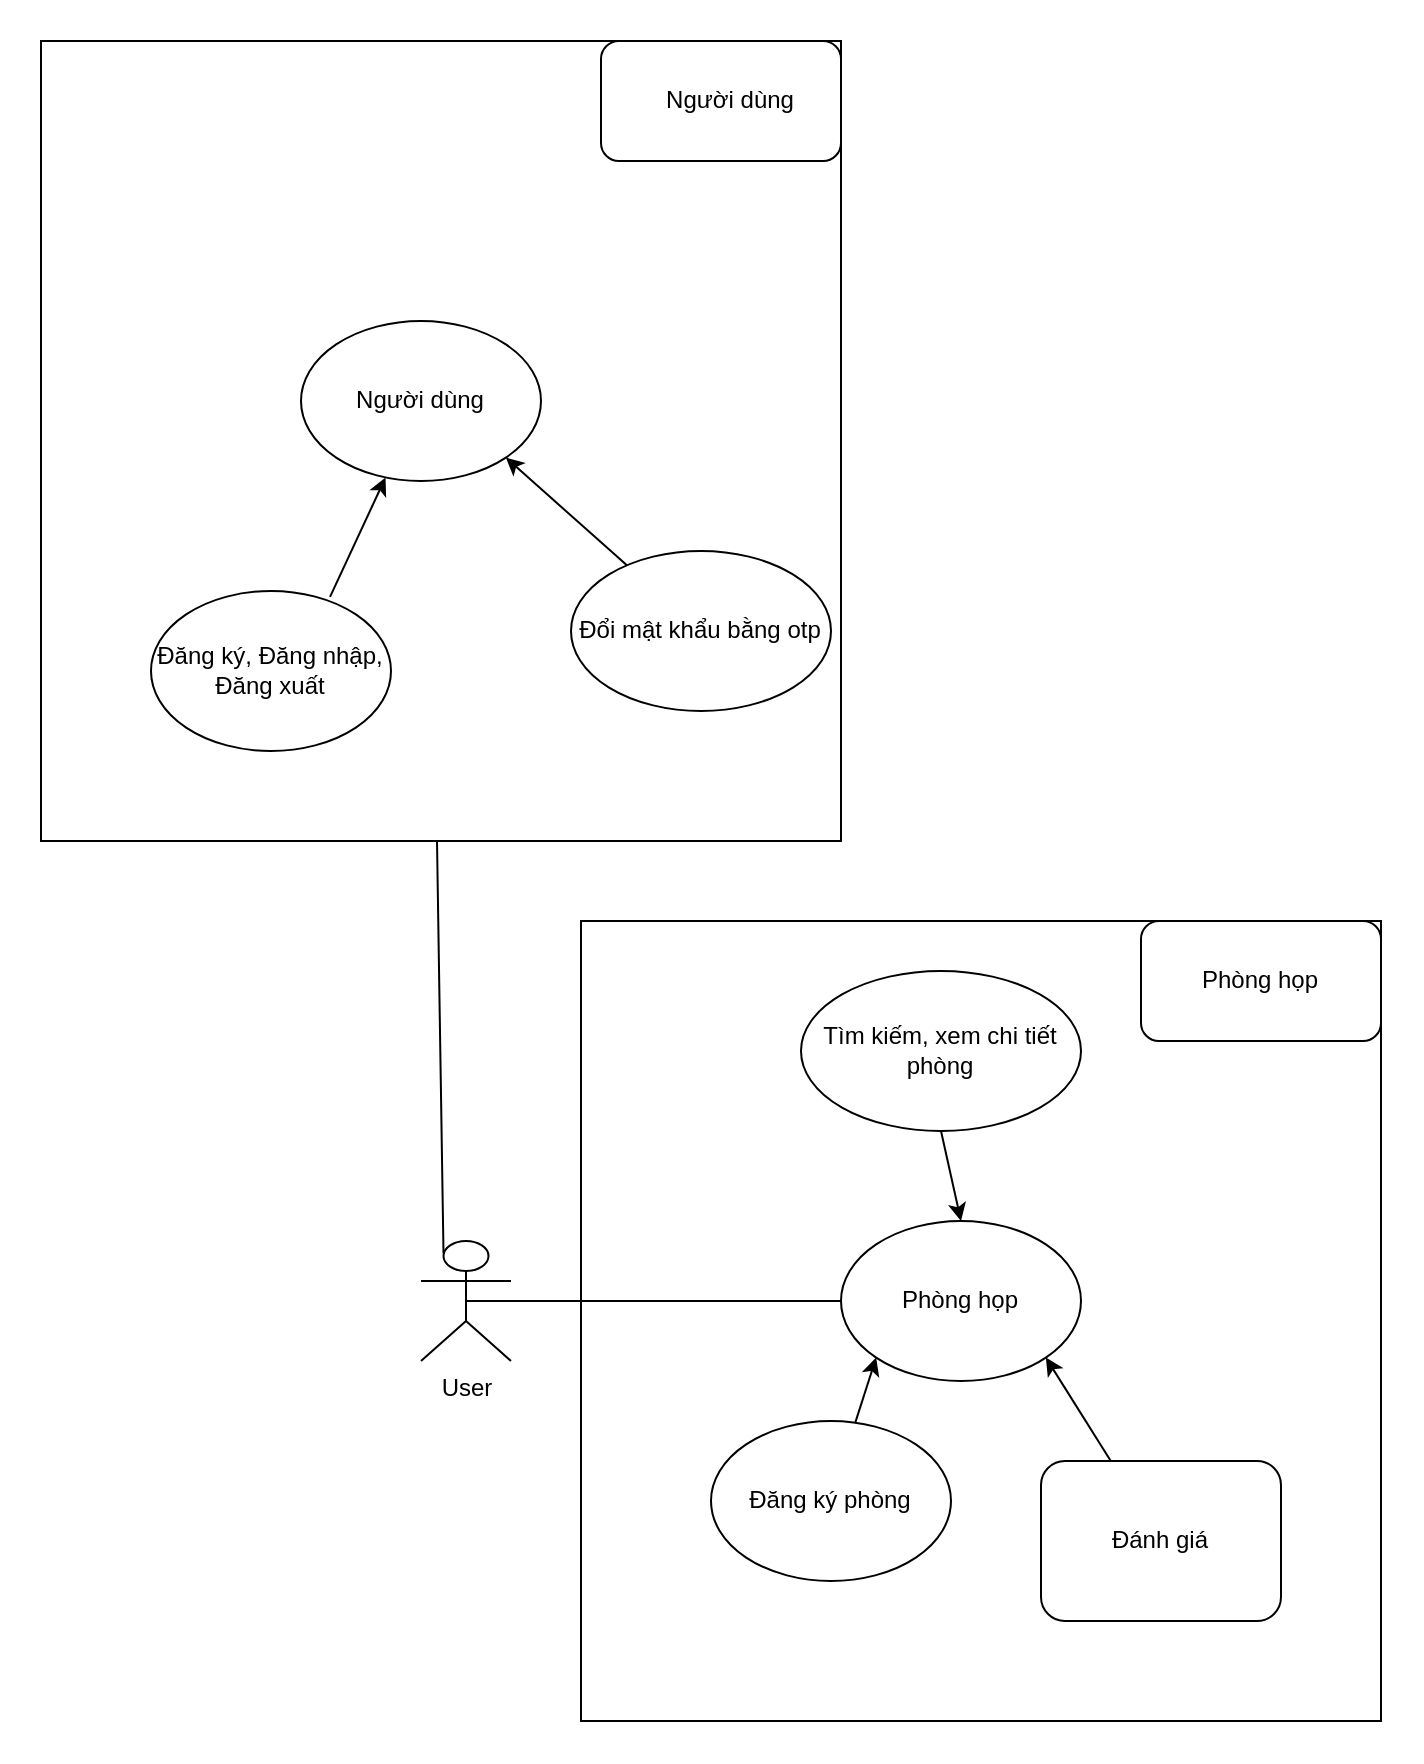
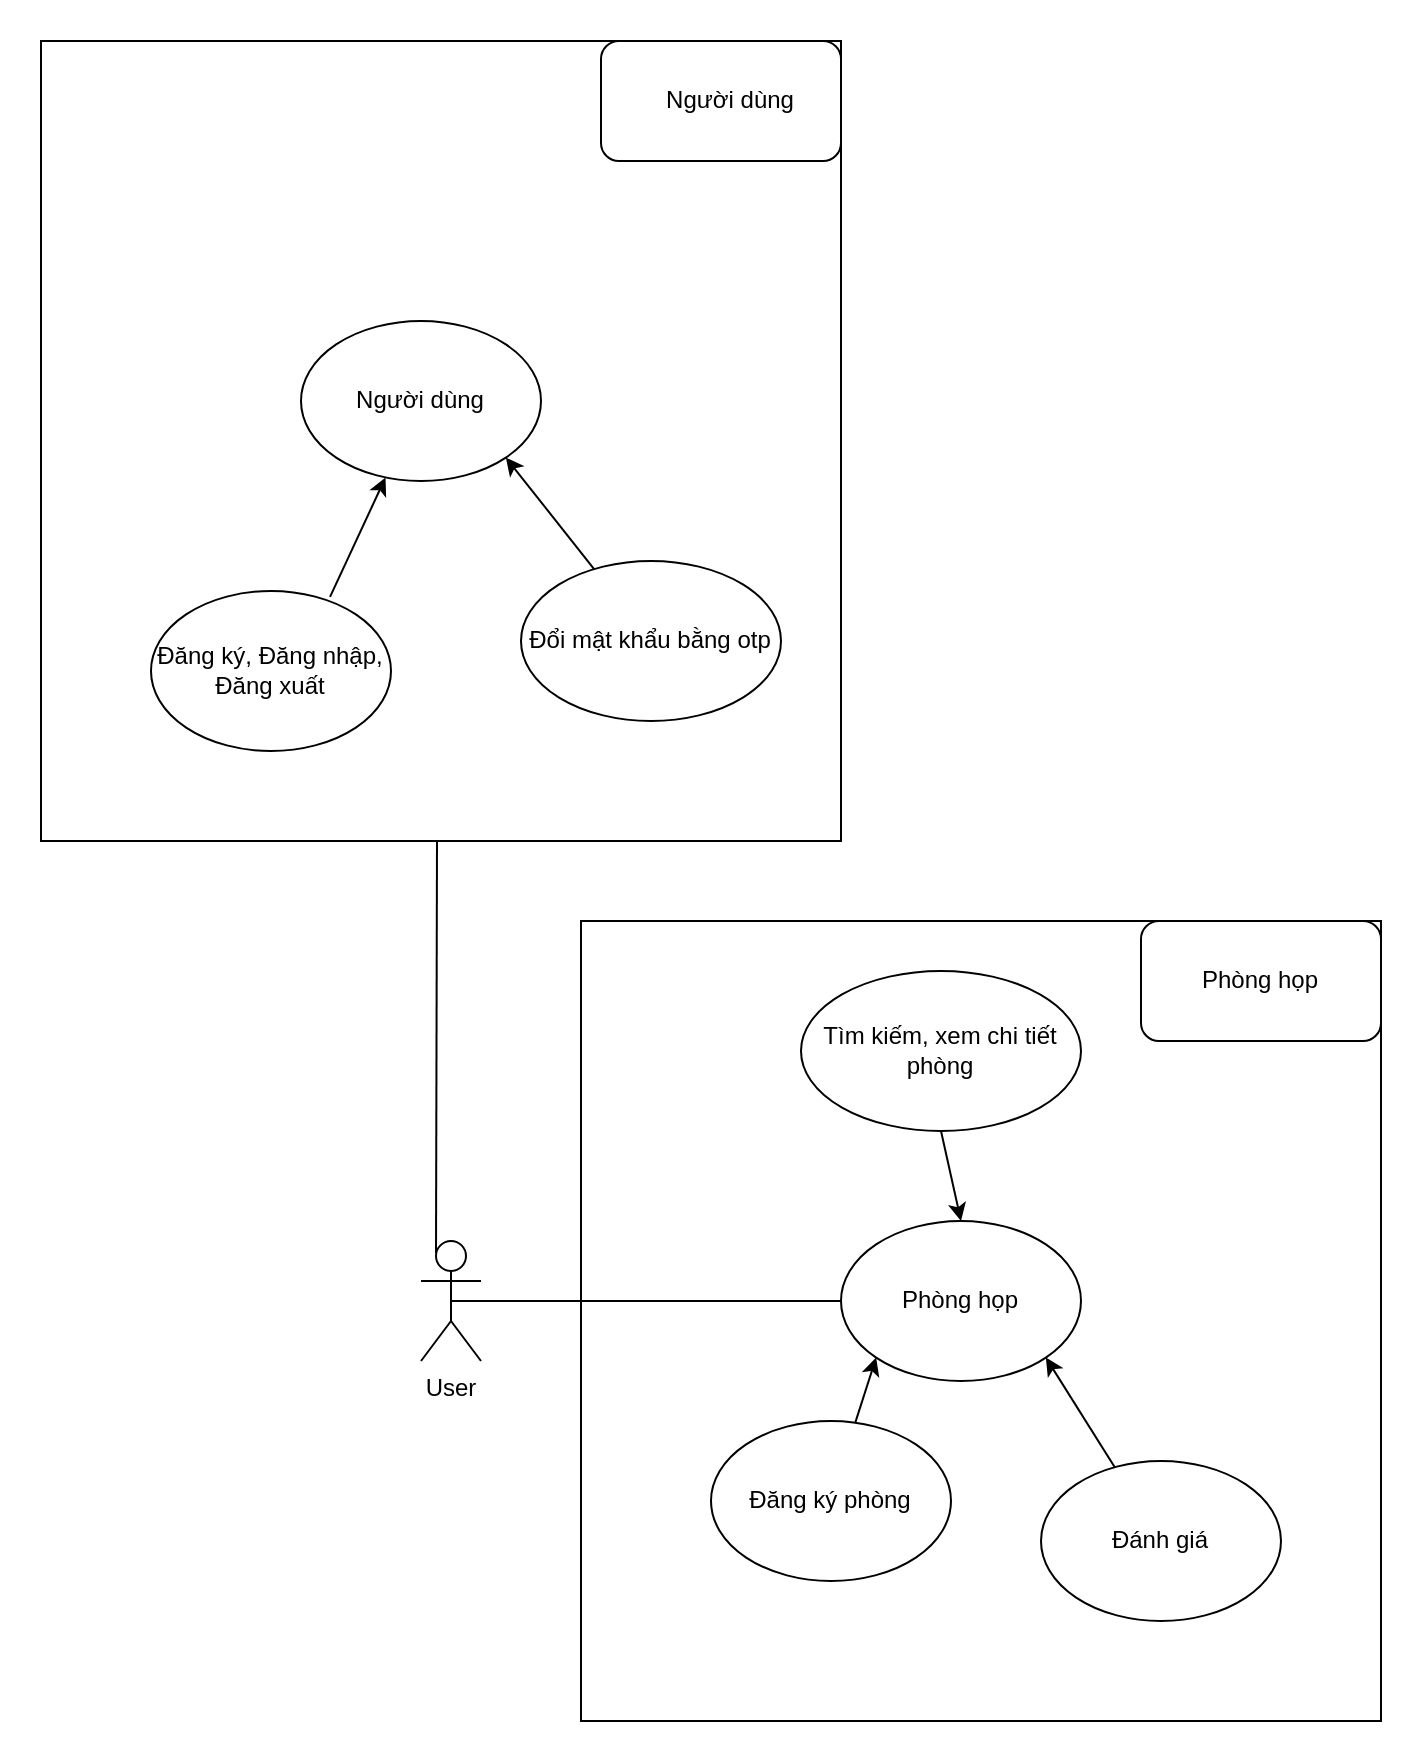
(701, 631) -> (651, 641)
(466, 1301) -> (451, 1301)
(1161, 1541) -> (1161, 1541)
